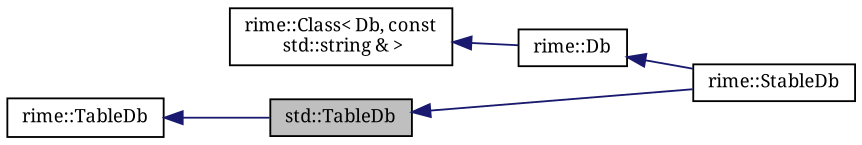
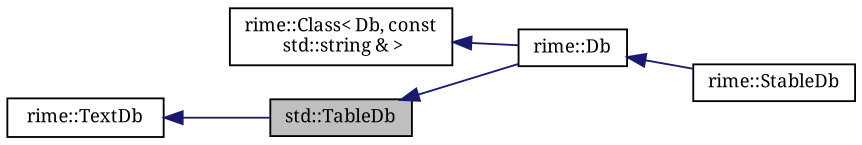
(562, 100) -> (468, 79)
(86, 118) -> (86, 118)
